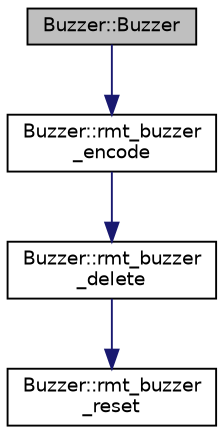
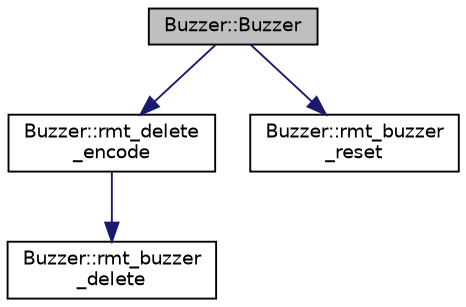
(112, 143) -> (112, 143)
(112, 324) -> (281, 73)
